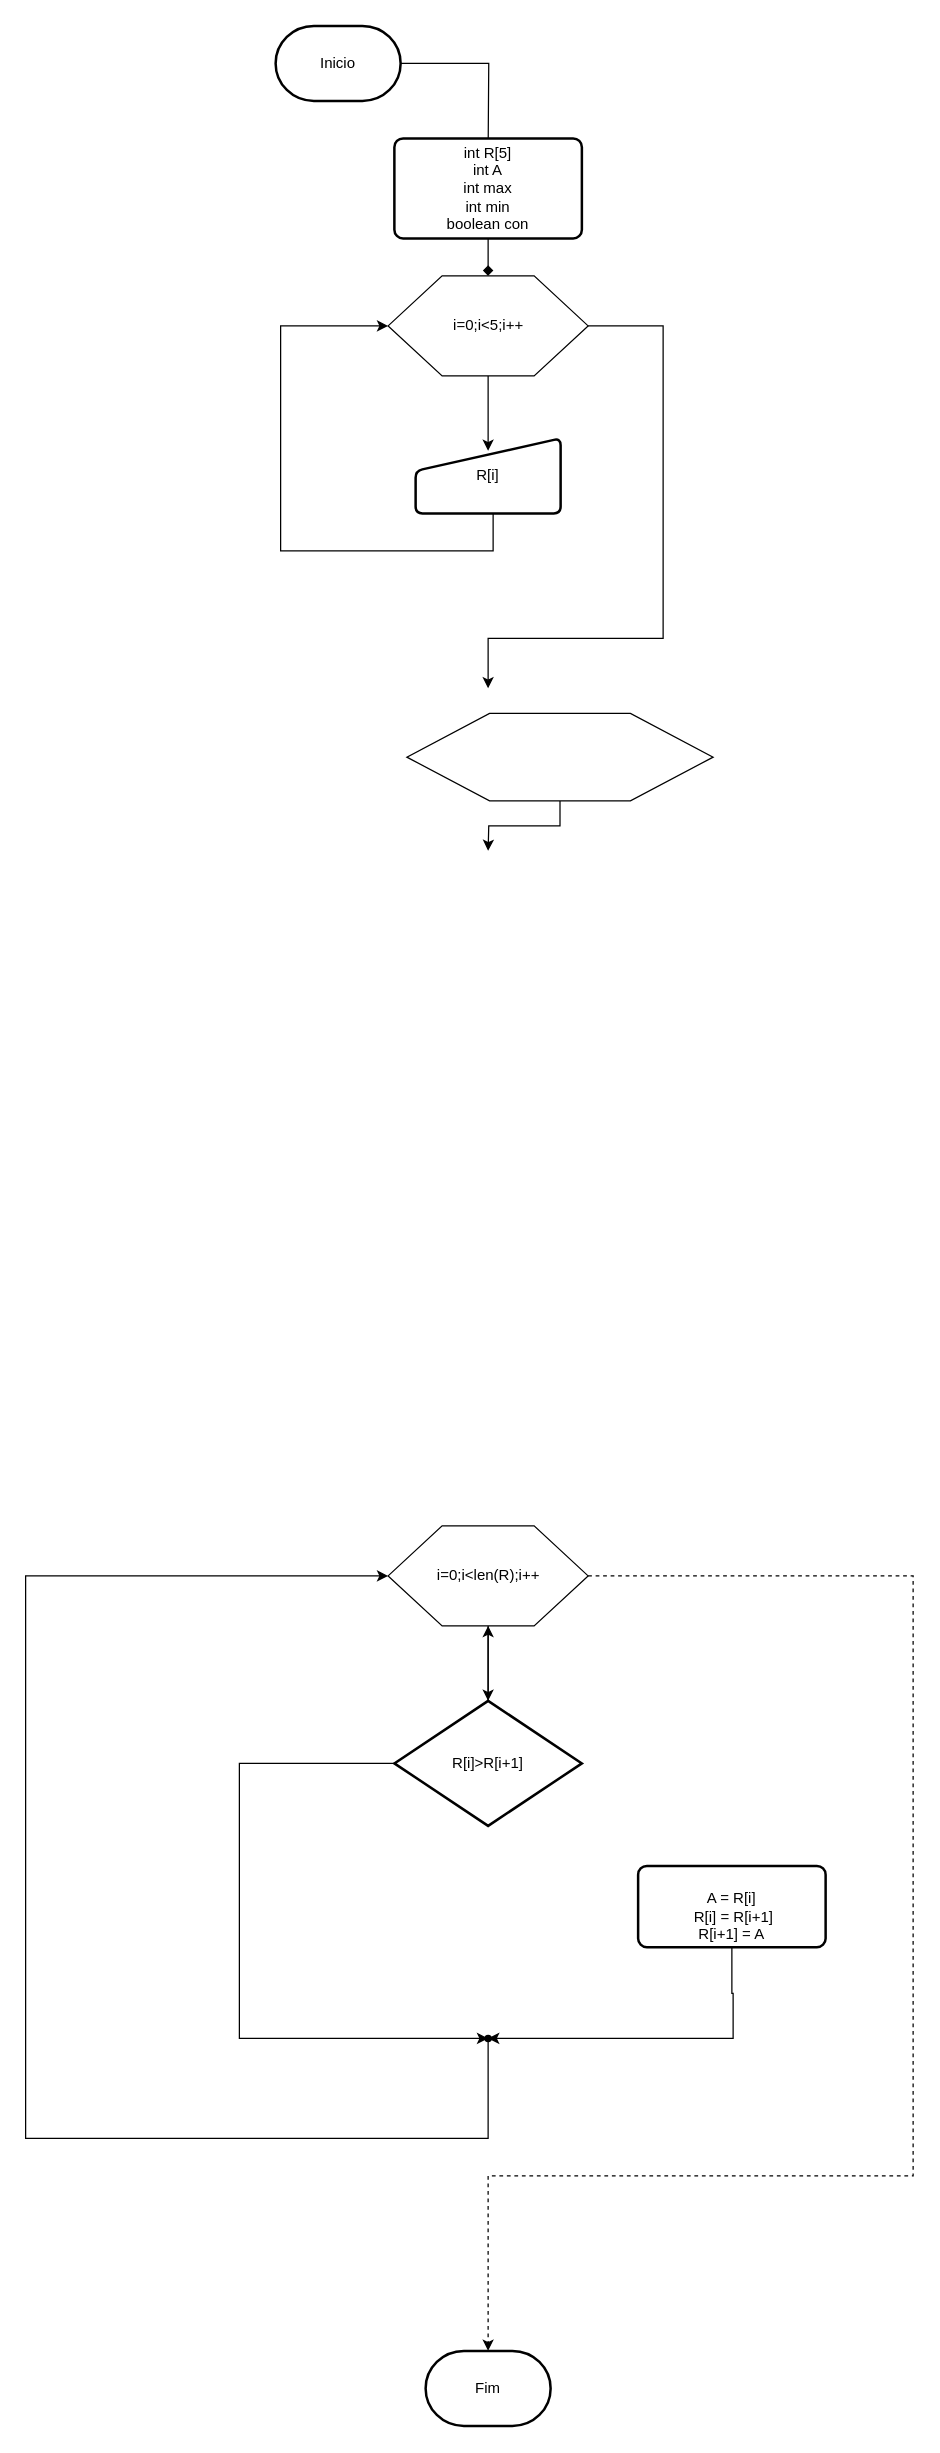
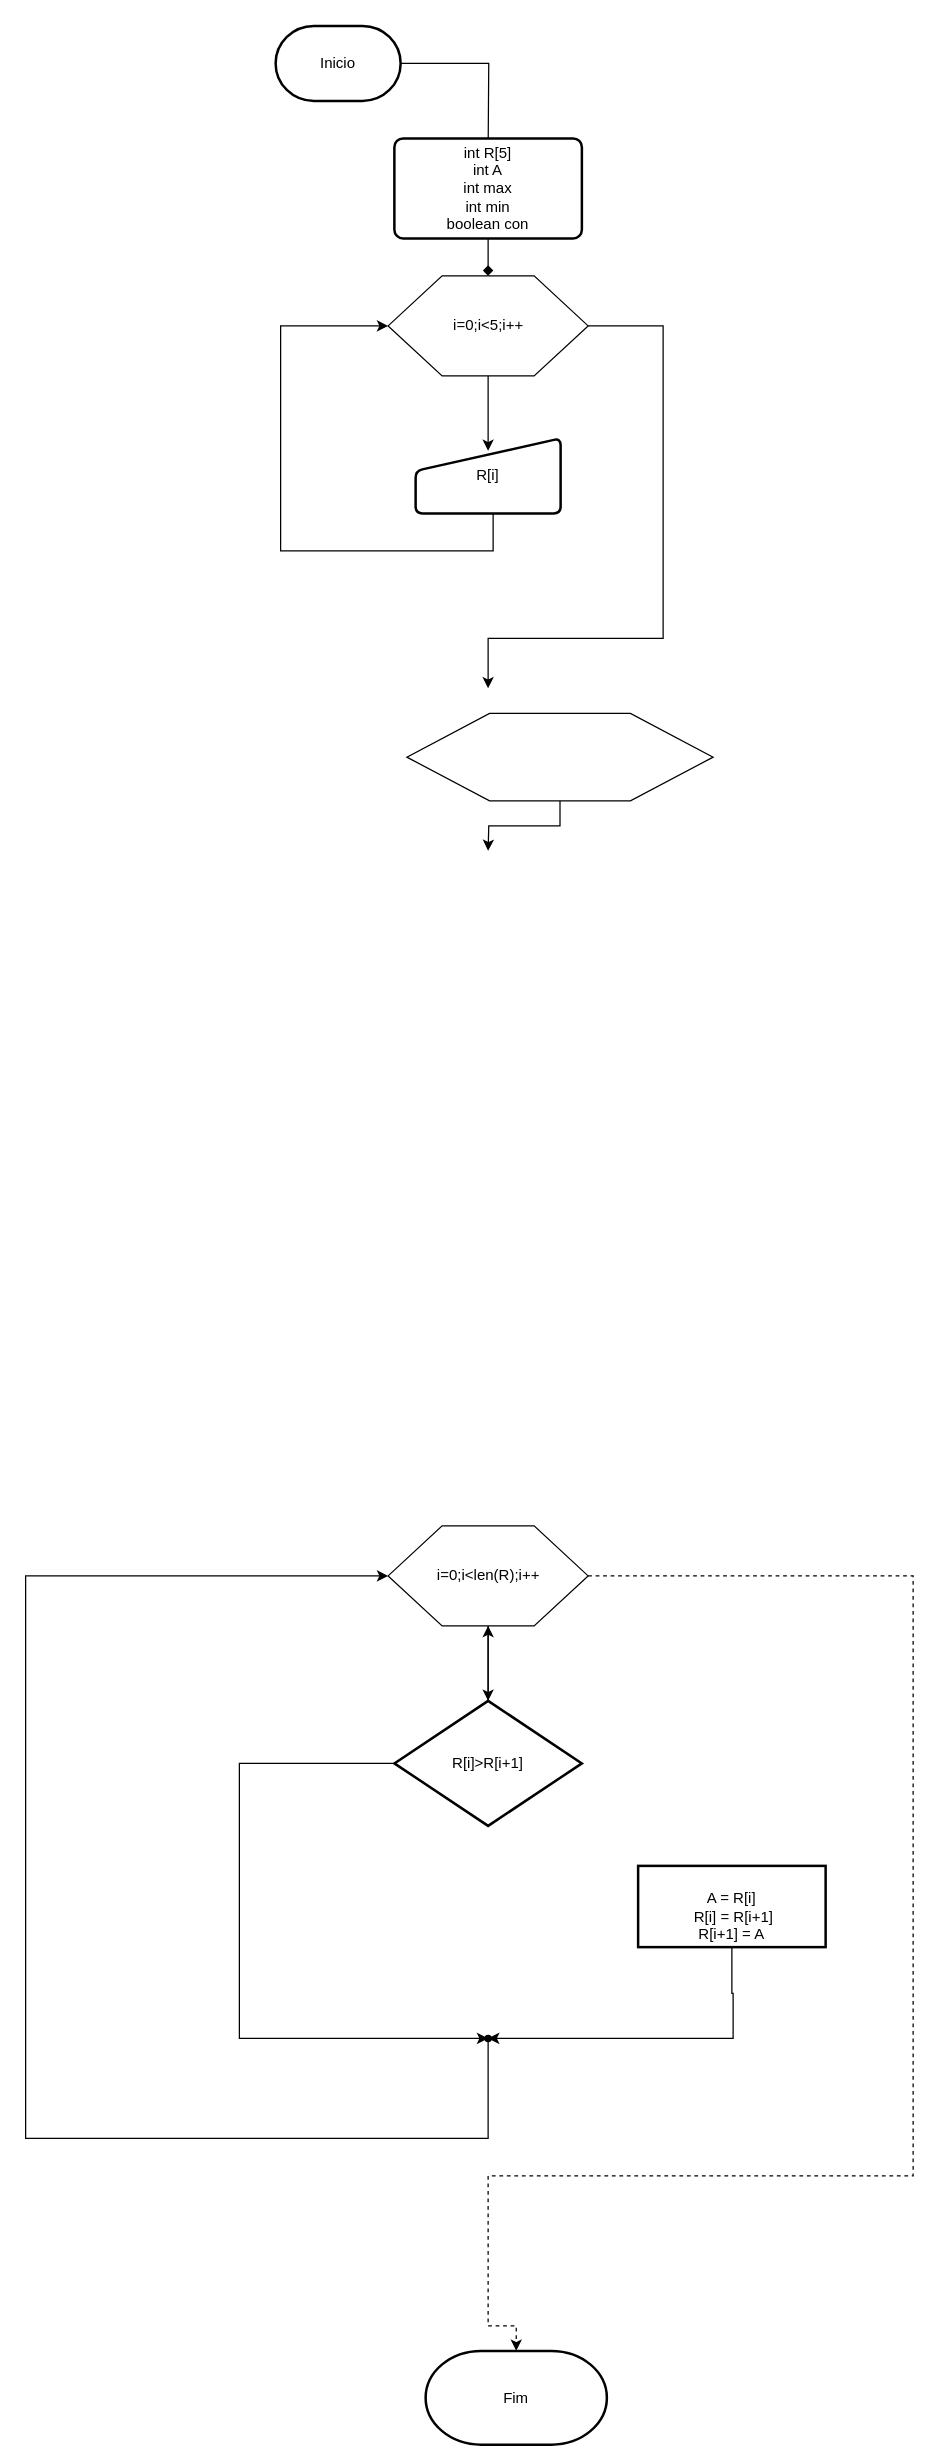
(732, 1906) -> (732, 1906)
(488, 2388) -> (516, 2398)
